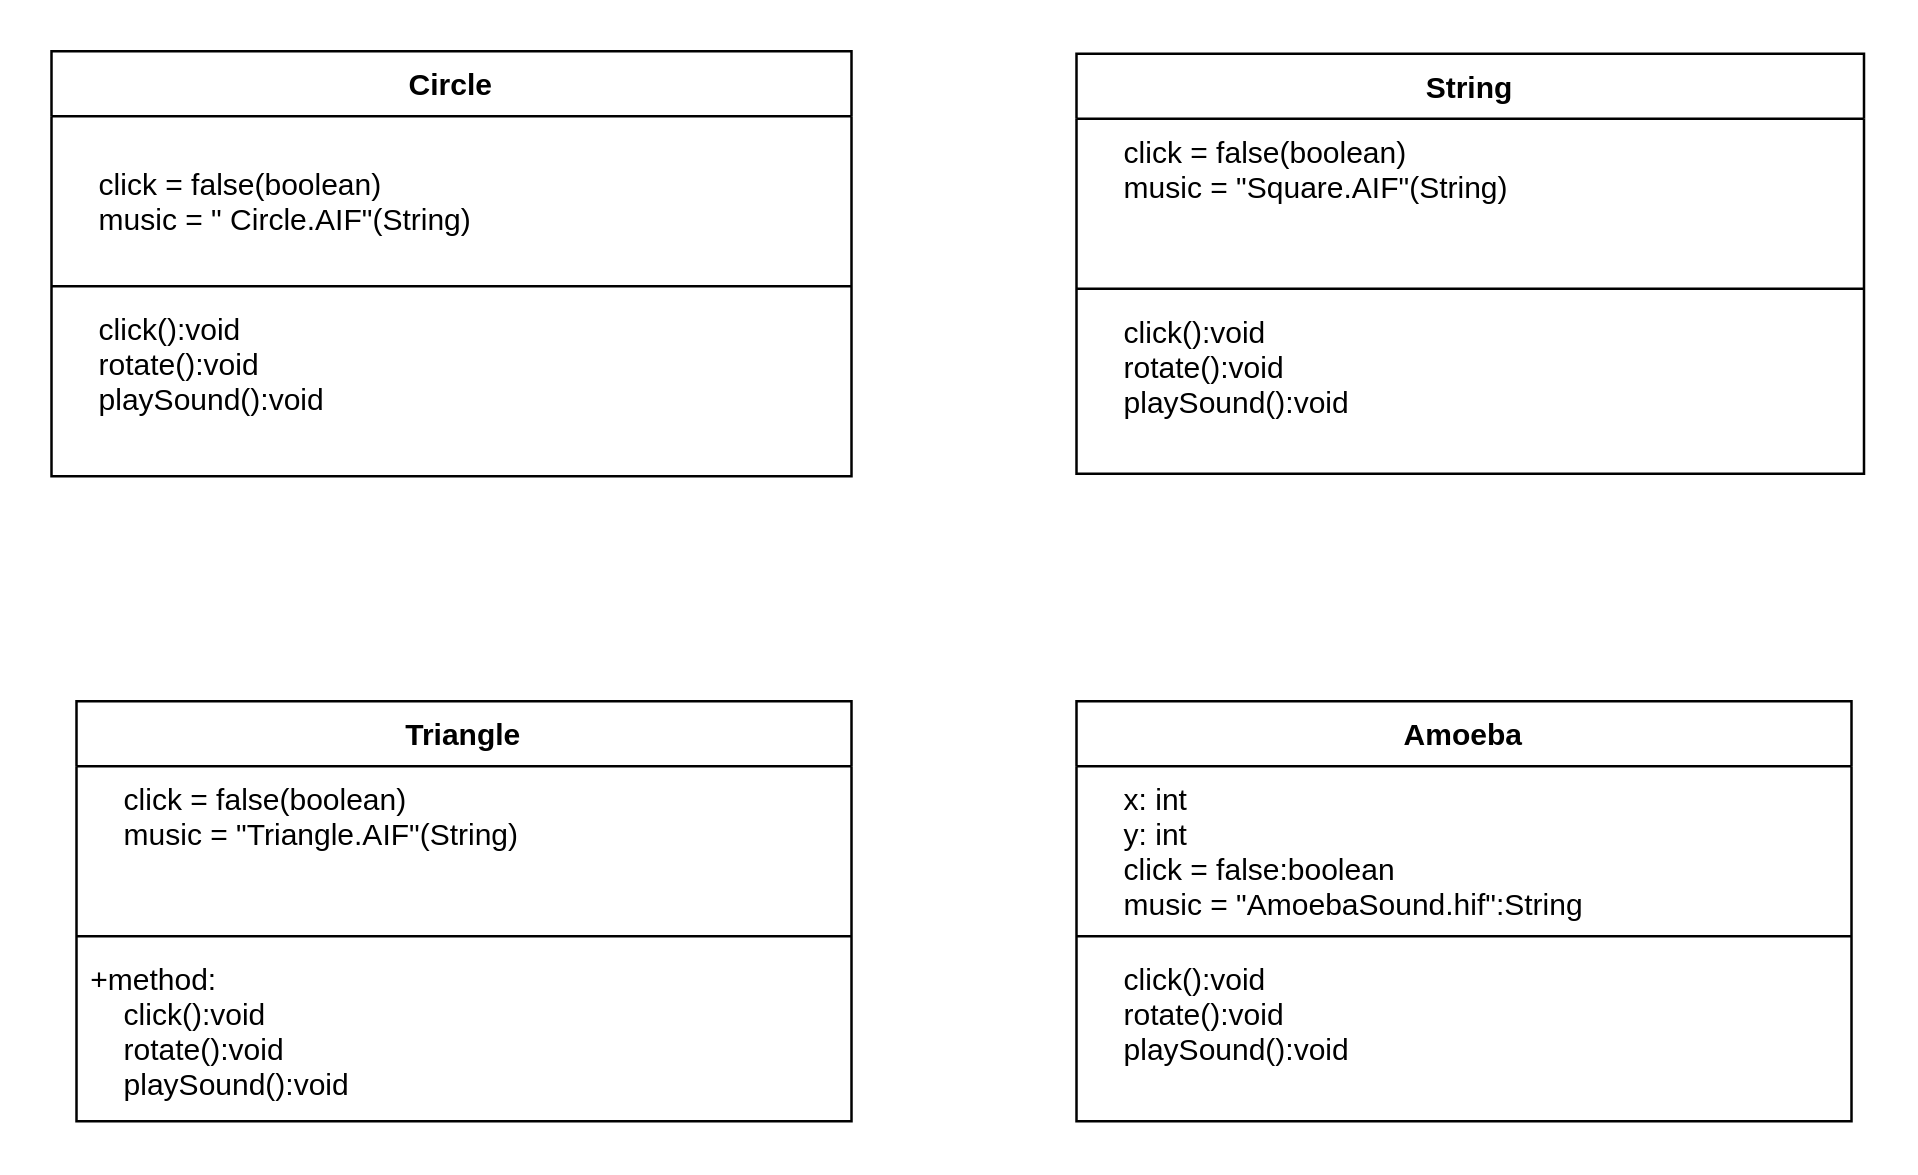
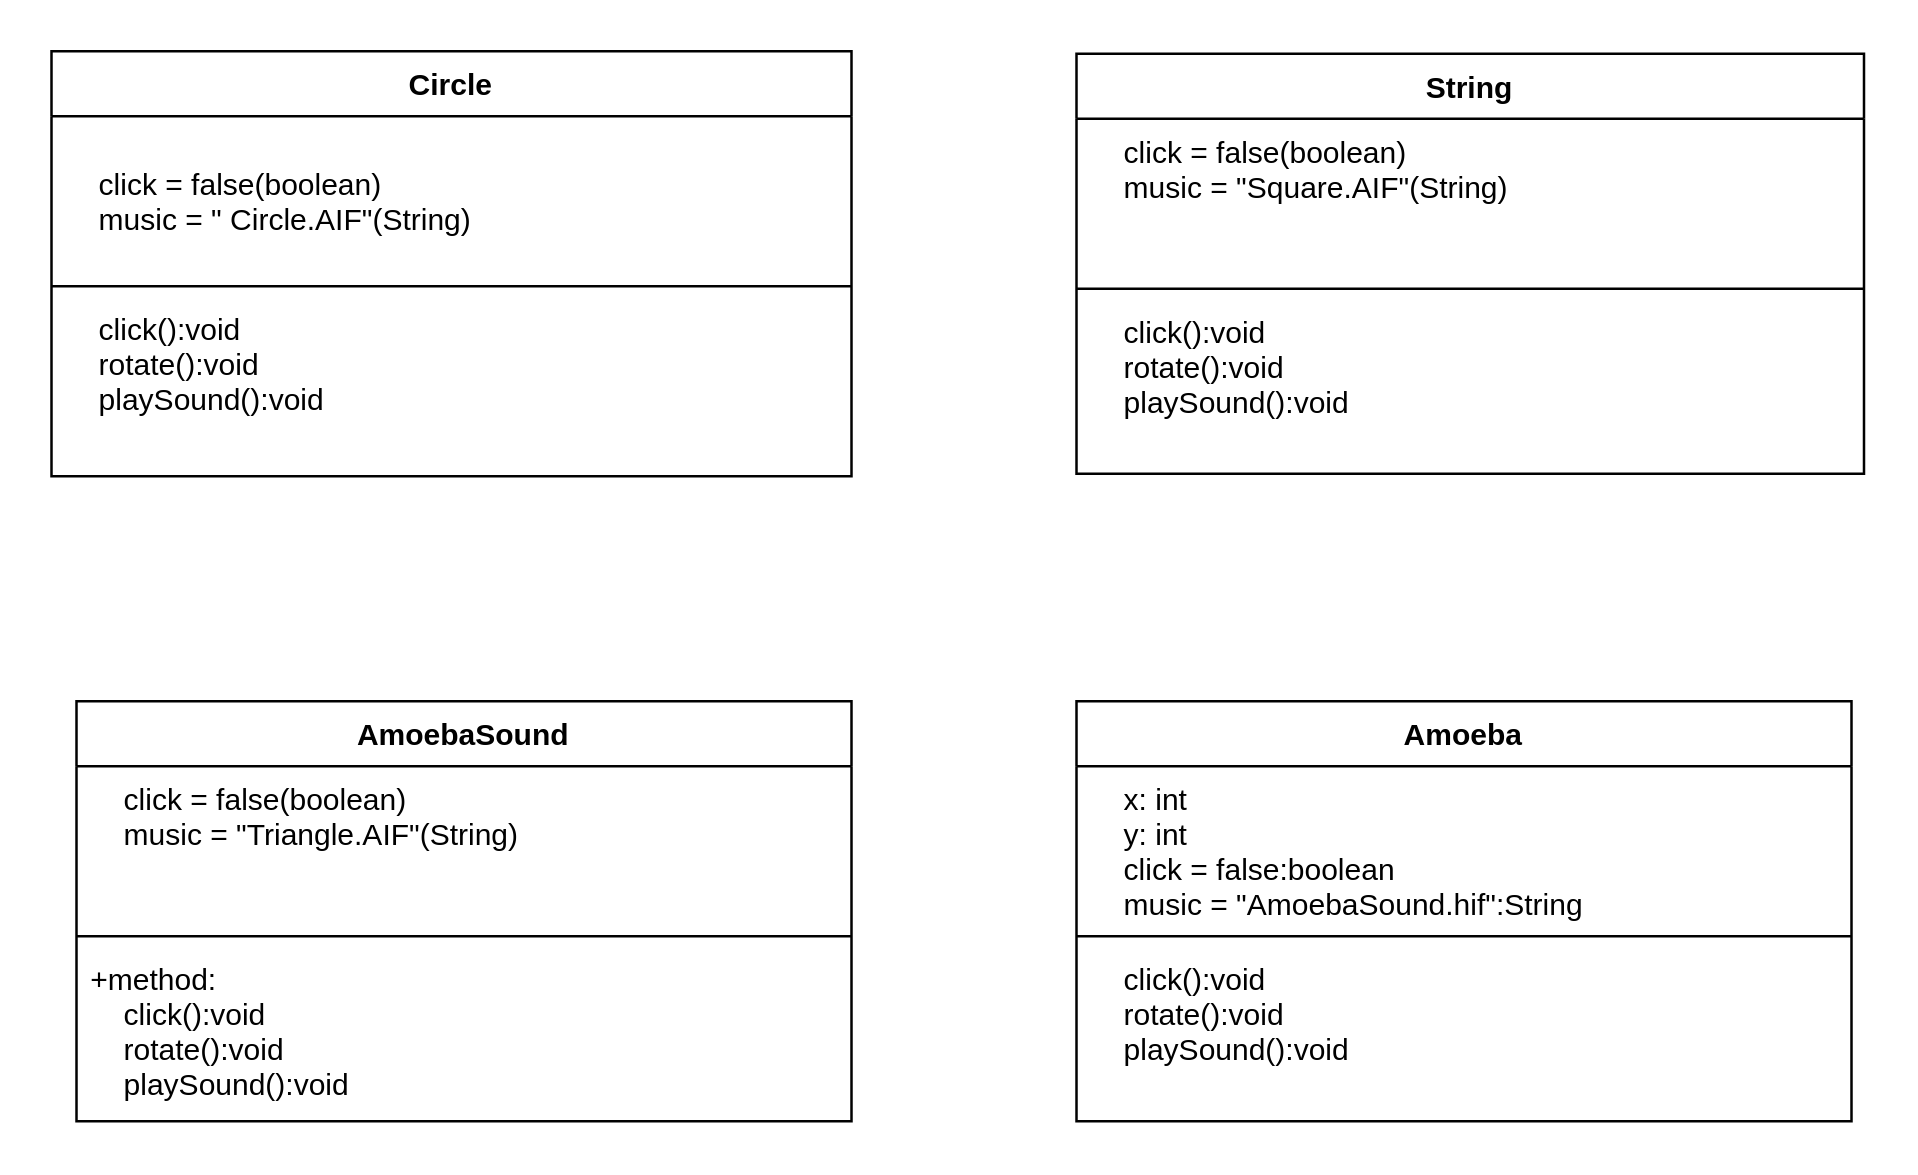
(463, 735) -> (463, 735)
